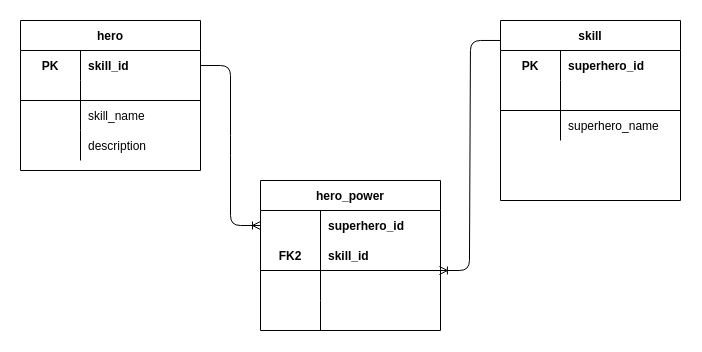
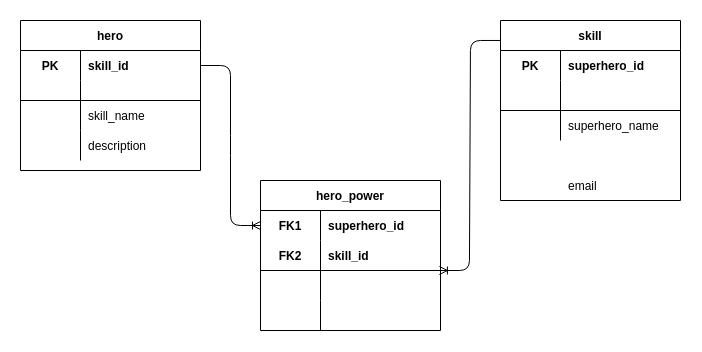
none -> (621, 186)
none -> (291, 226)
